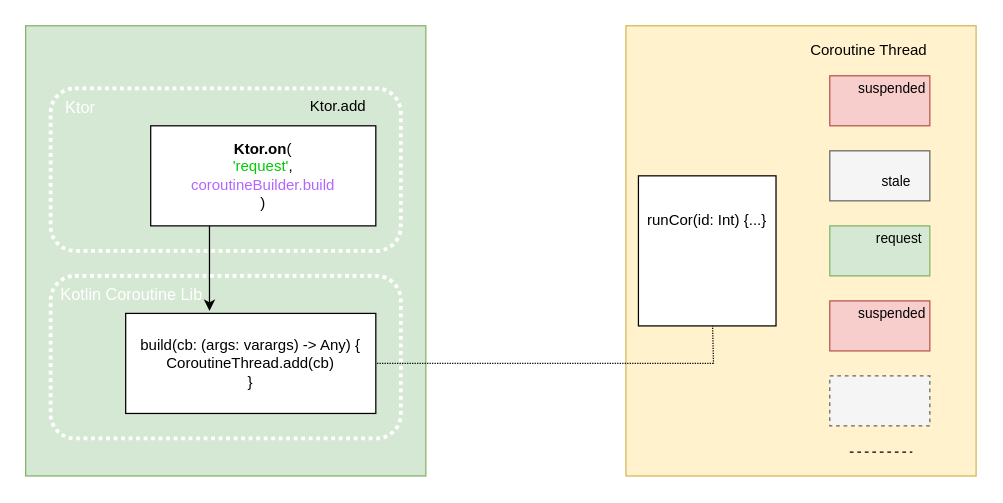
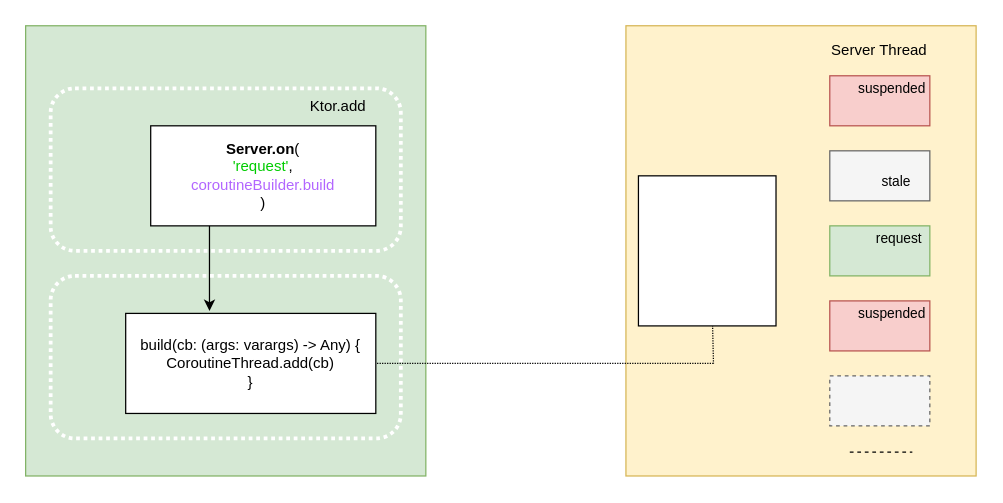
(864, 51) -> (874, 51)
(101, 107) -> none
(263, 176) -> (263, 176)
(707, 219) -> none
(132, 294) -> none
